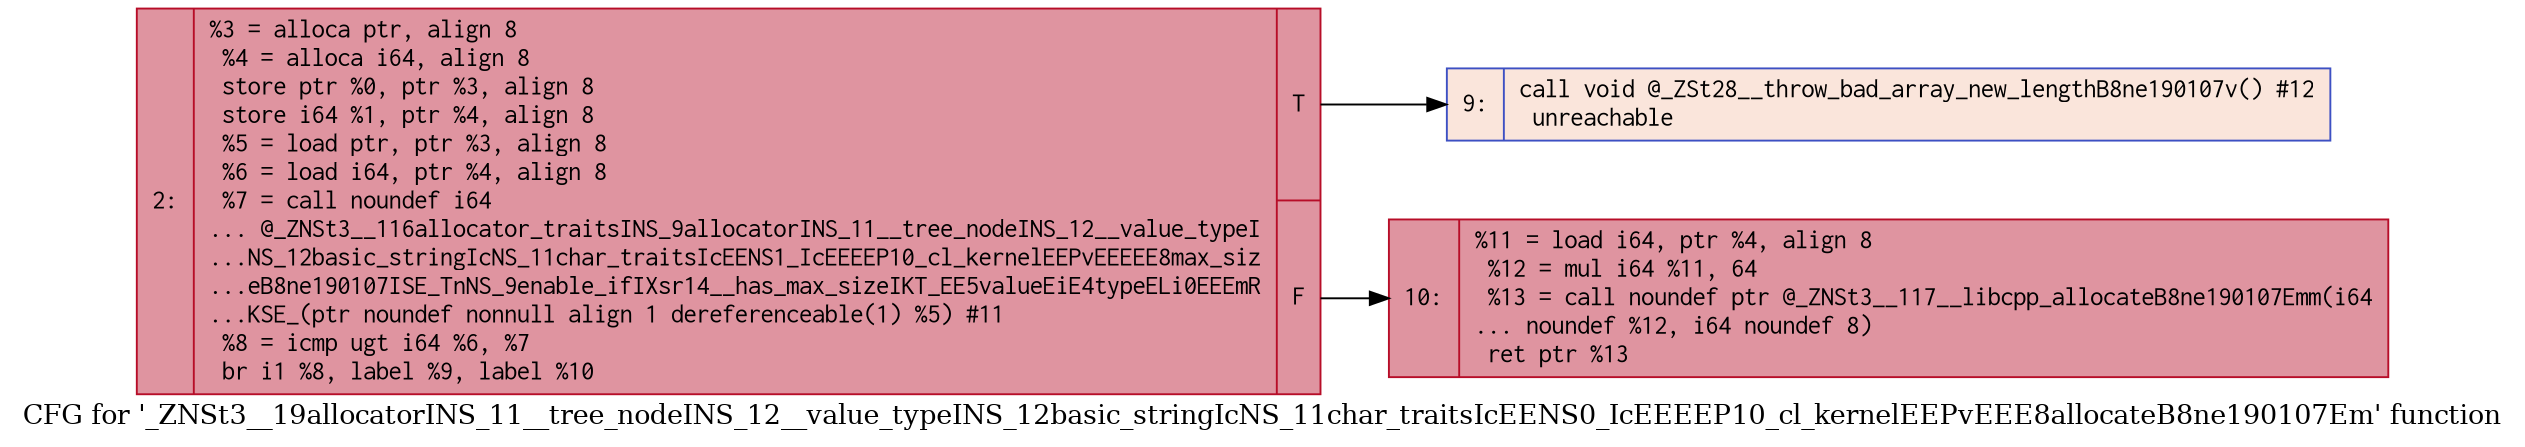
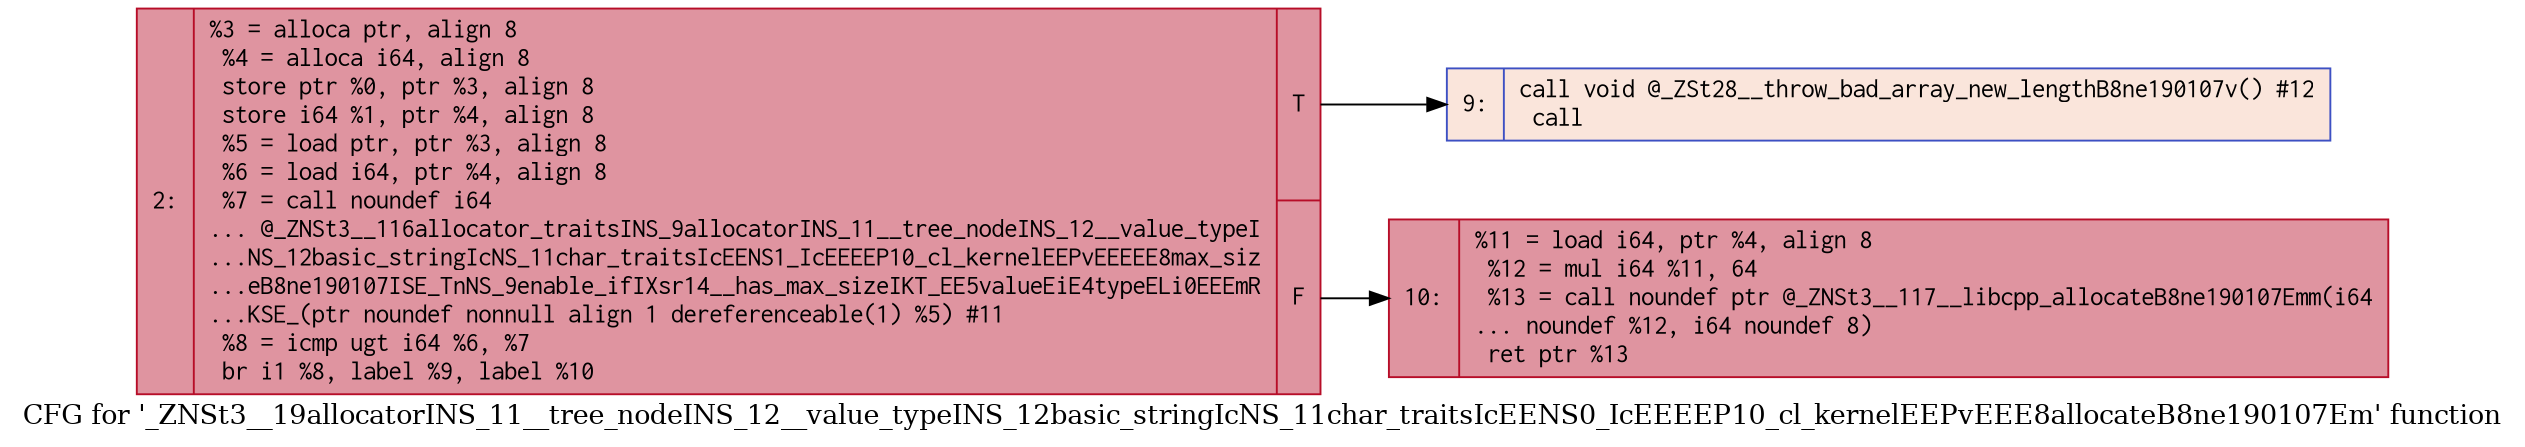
(1597, 118) -> (1551, 118)
